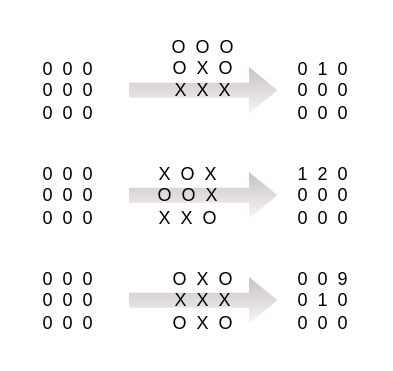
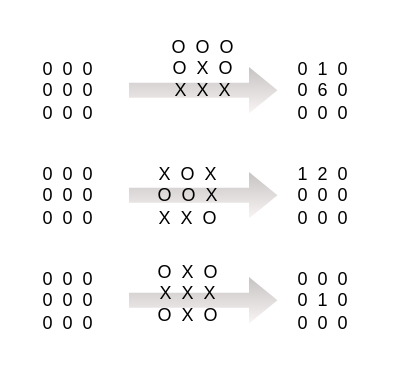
(323, 91) -> (323, 91)
(203, 301) -> (188, 293)
(323, 301) -> (323, 301)
